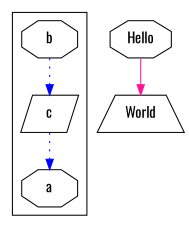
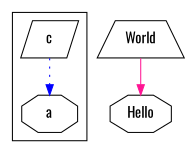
(50, 39) -> none
(141, 71) -> (141, 71)
